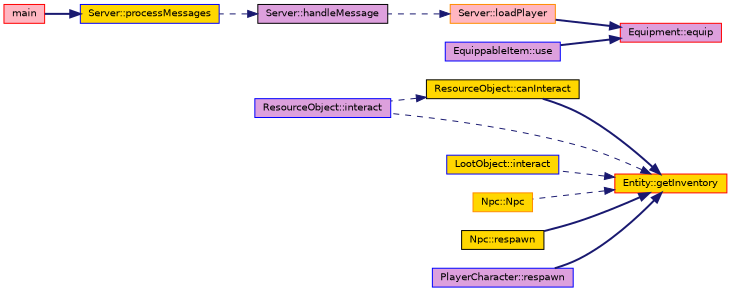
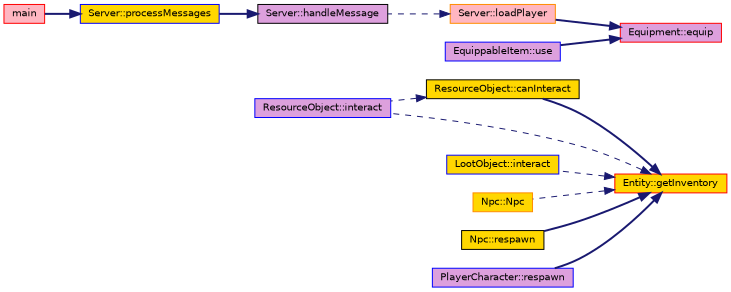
(233, 14) -> (233, 14)
